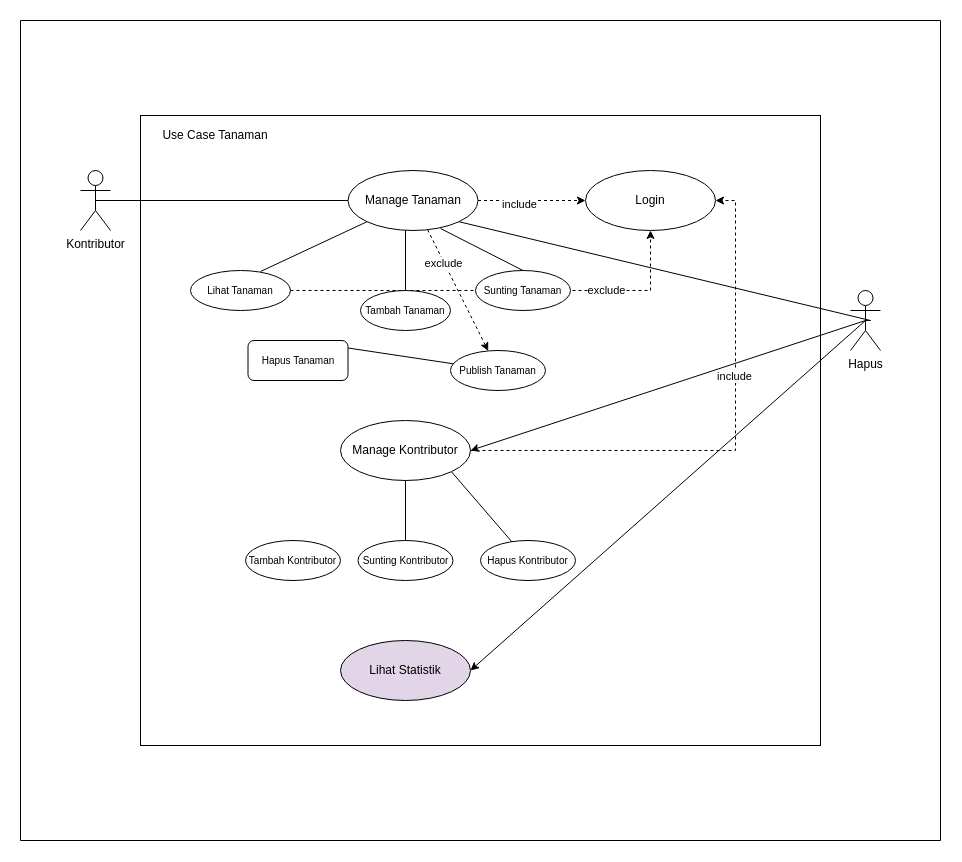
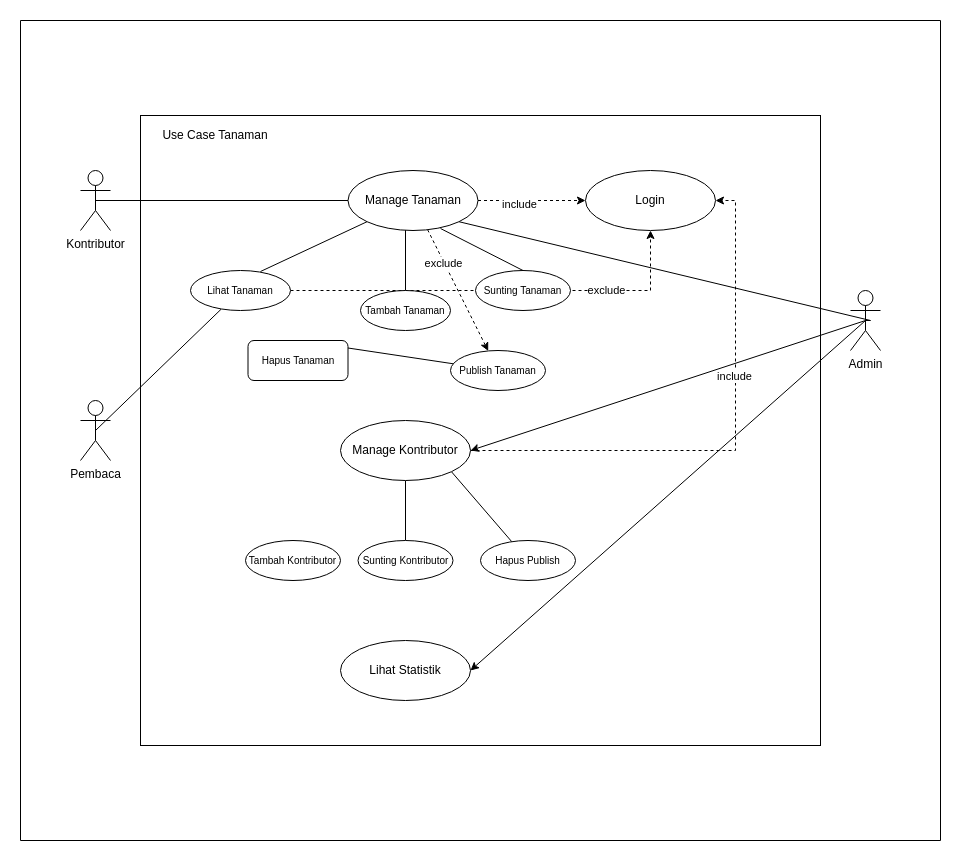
(866, 365) -> (866, 365)
none -> (159, 369)
none -> (96, 431)
(528, 561) -> (528, 561)
(406, 671) -> (406, 671)
